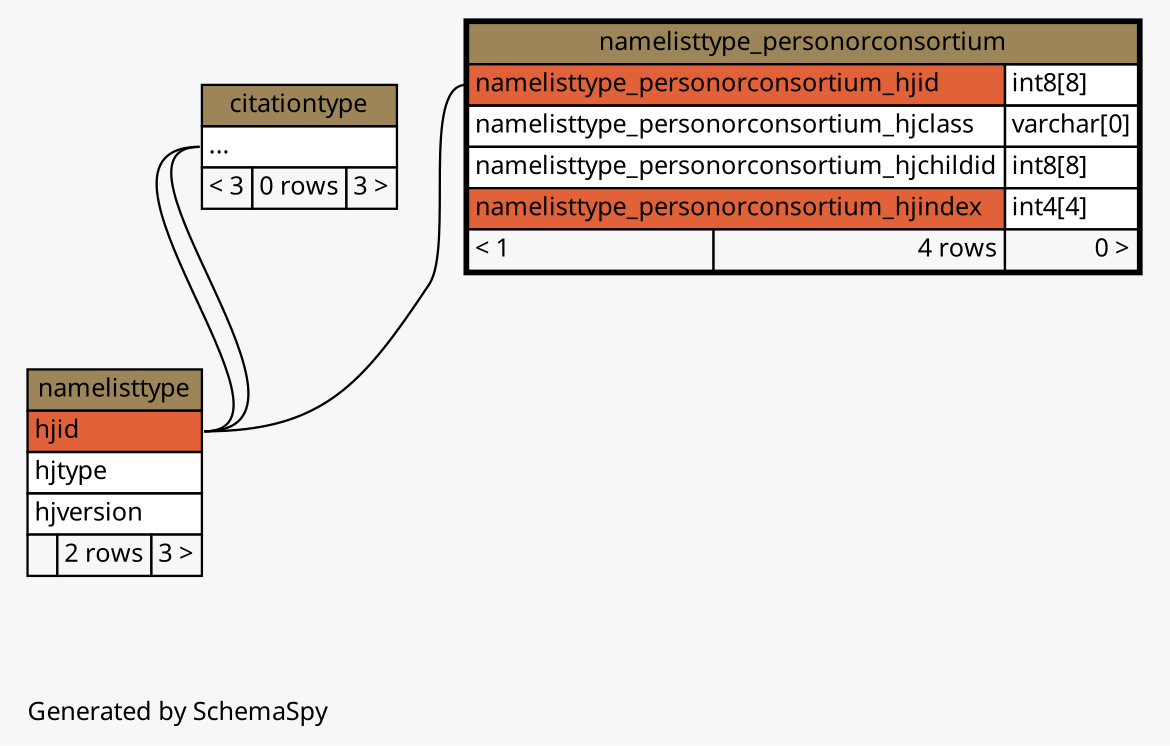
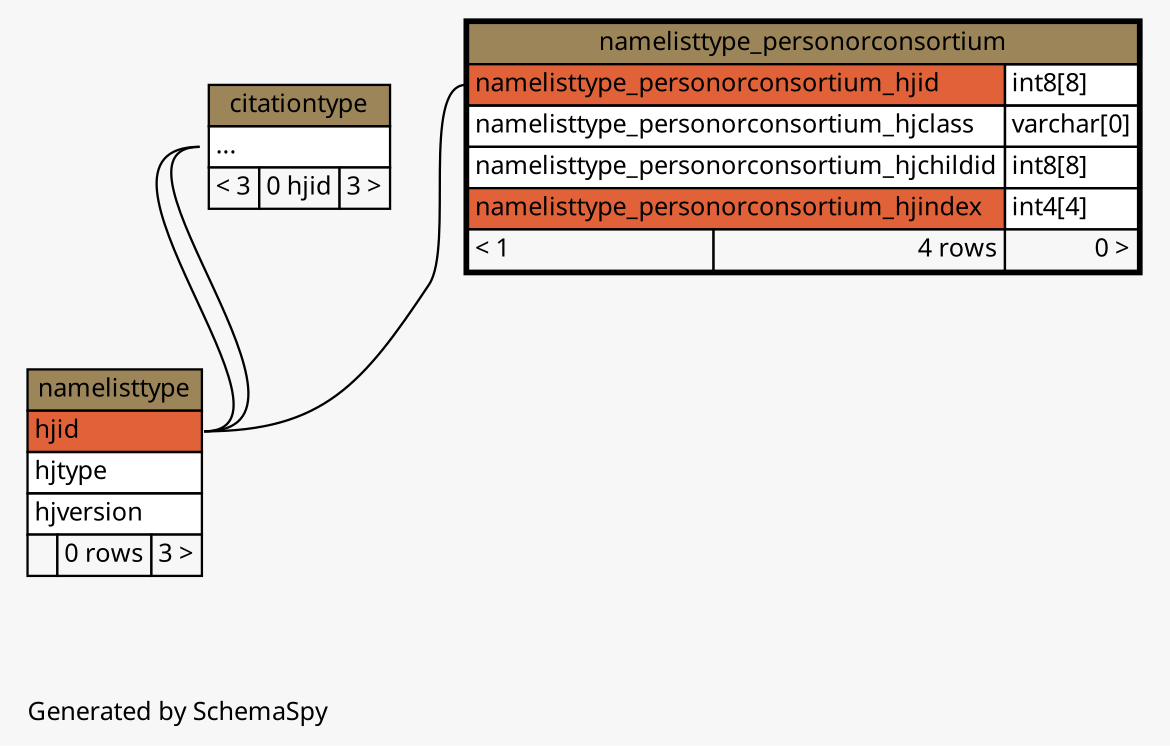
(299, 187) -> (299, 187)
(104, 554) -> (104, 554)
